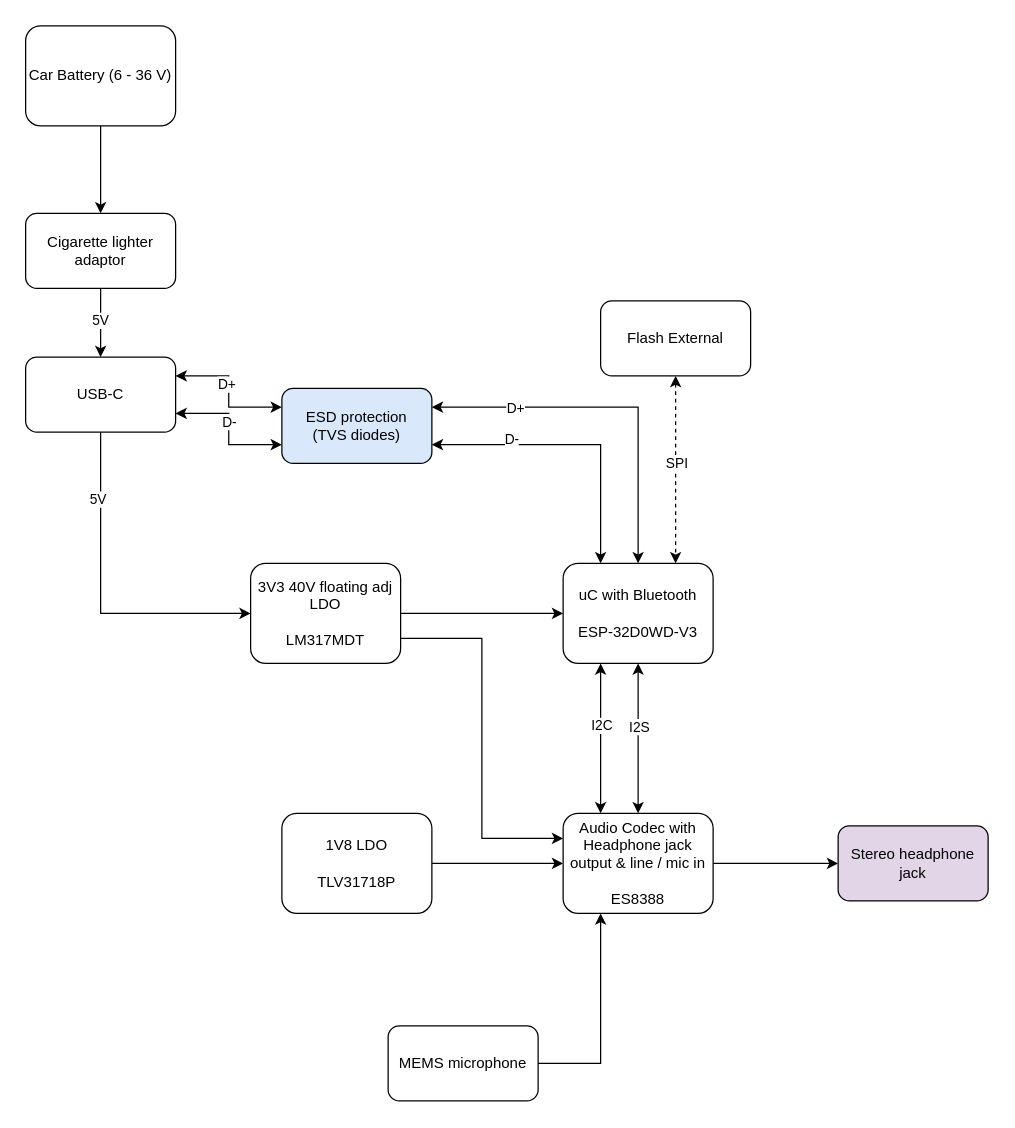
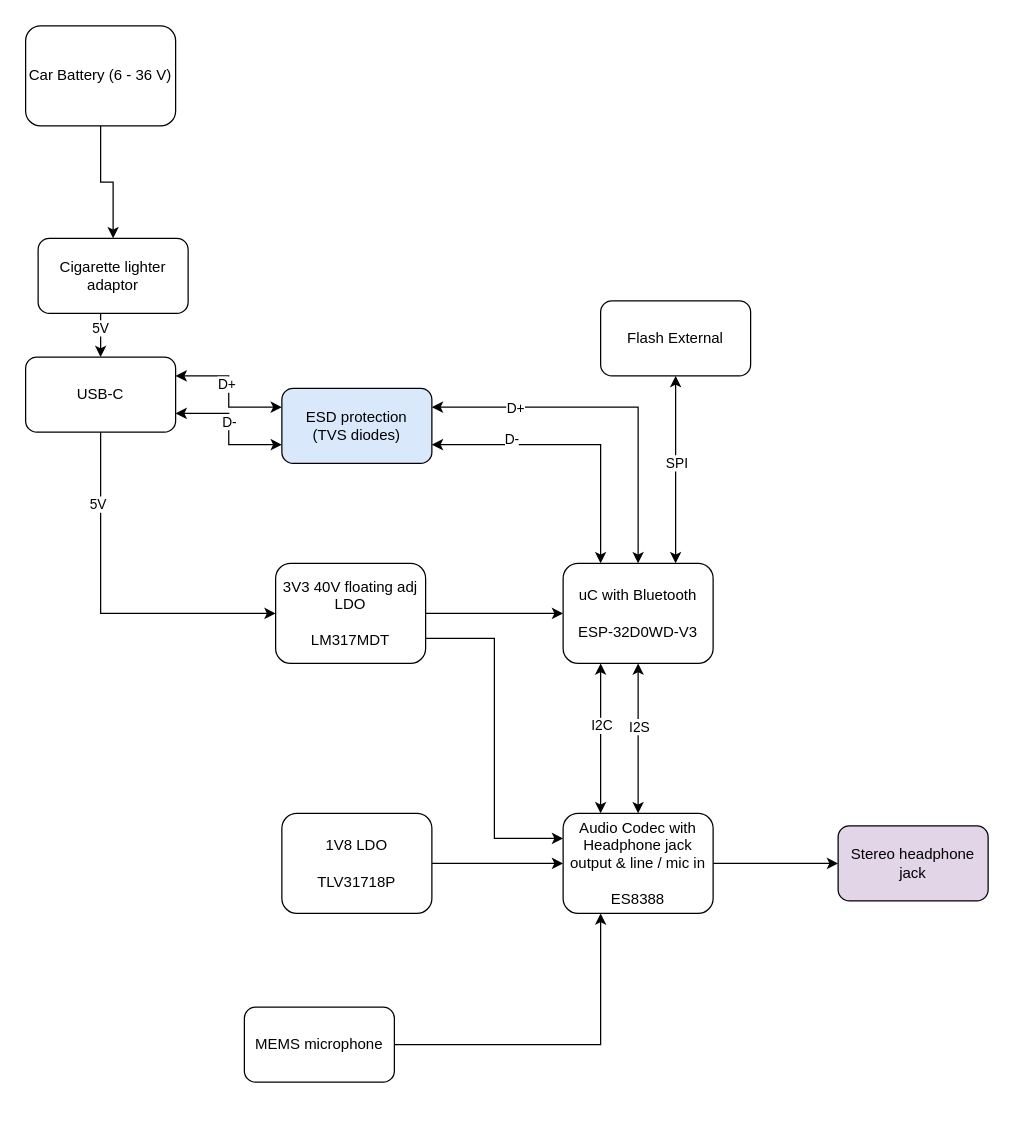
(101, 251) -> (113, 276)
(676, 512) -> (676, 512)
(326, 613) -> (351, 613)
(463, 1063) -> (319, 1044)
